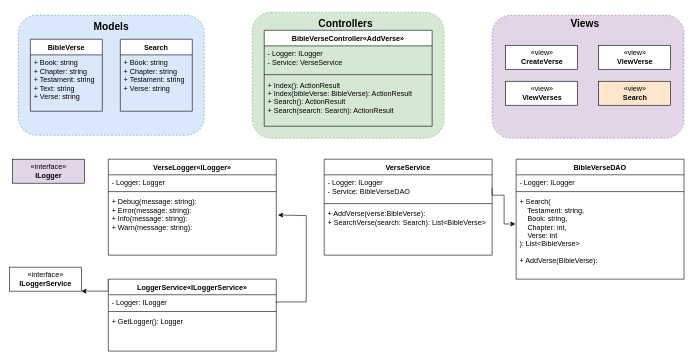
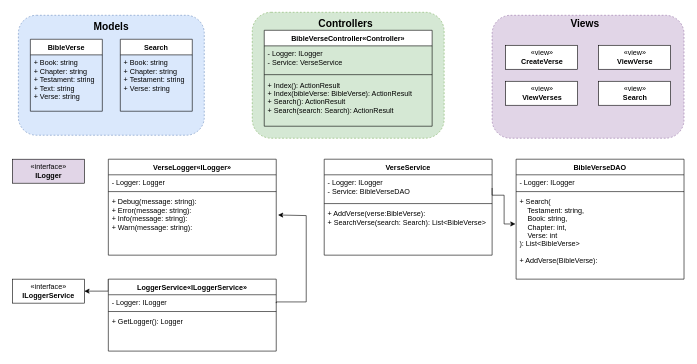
(348, 38) -> (348, 38)
(635, 93) -> (635, 93)
(45, 279) -> (48, 291)
